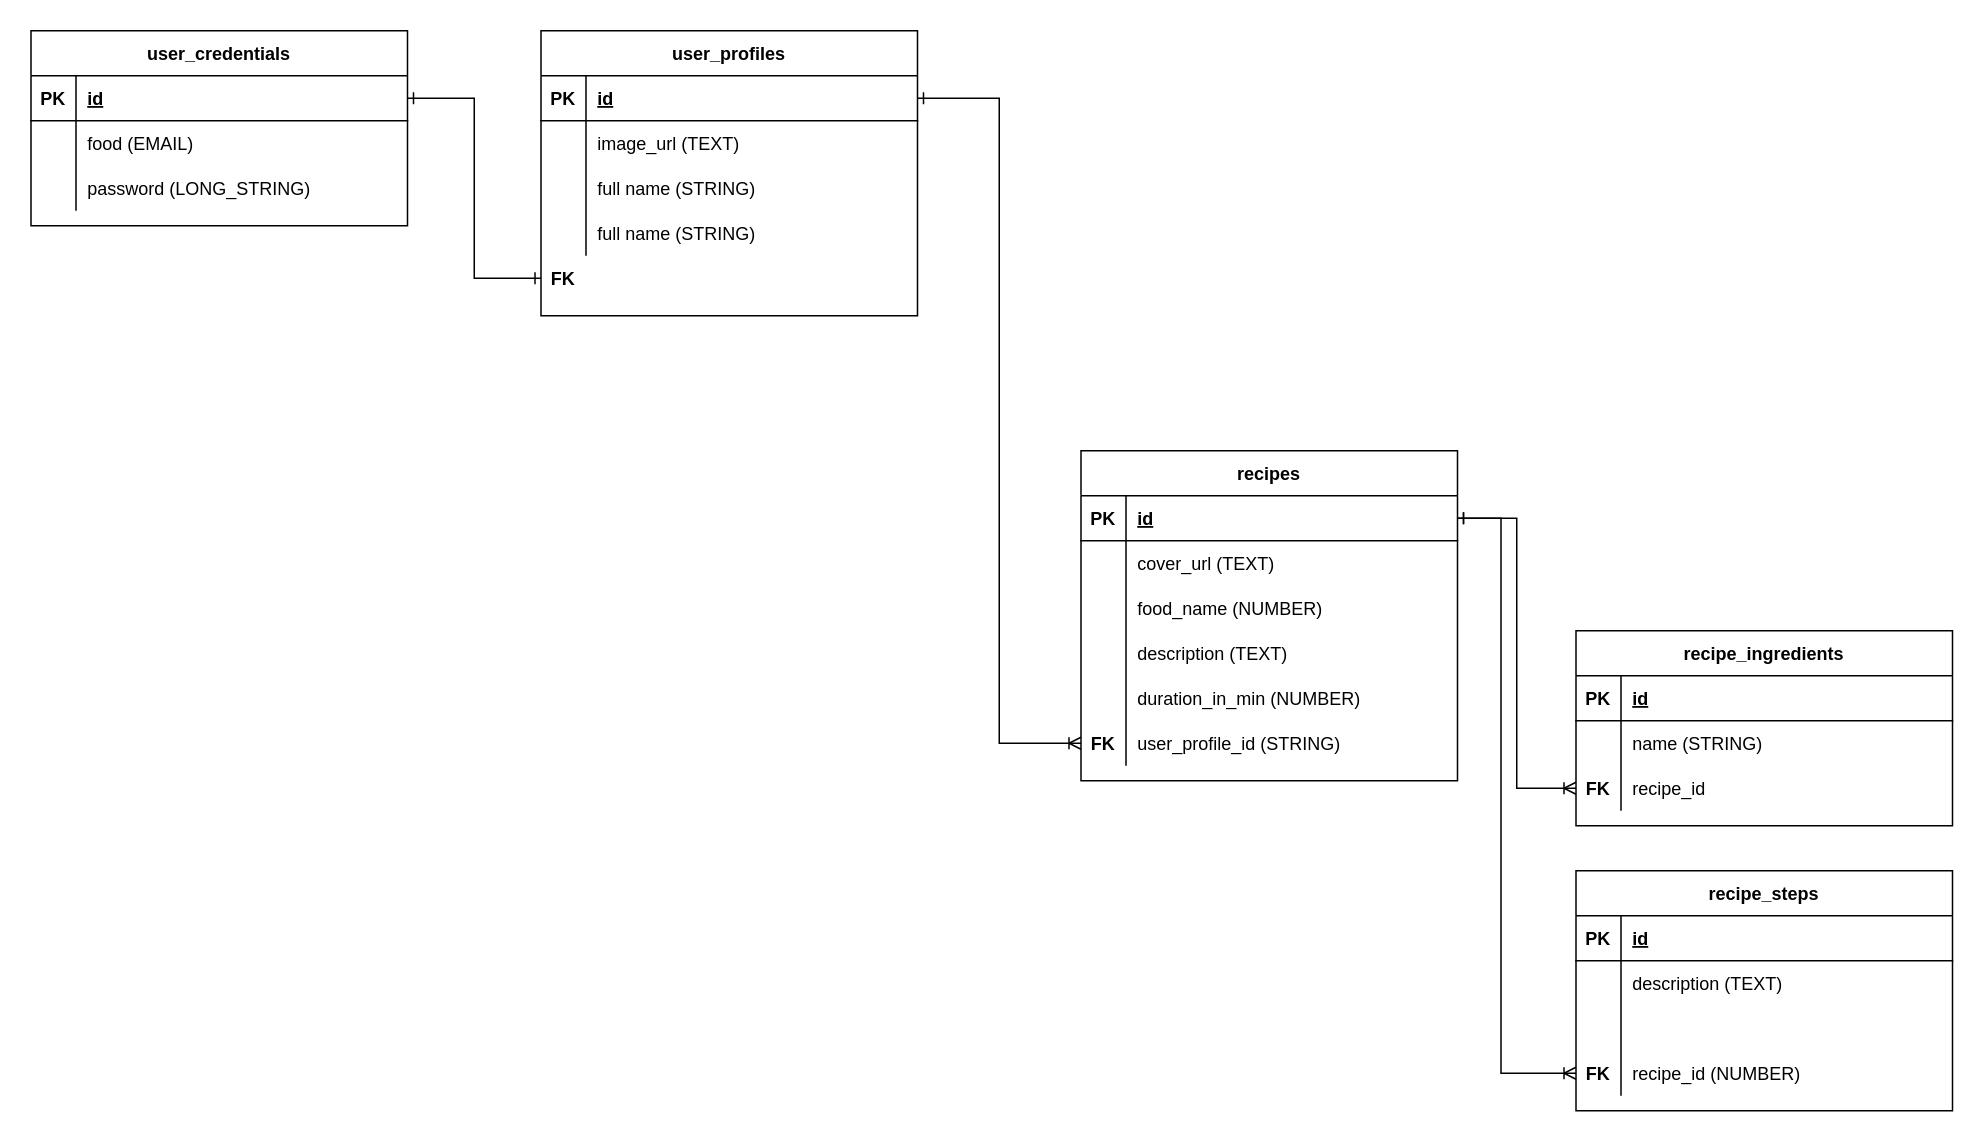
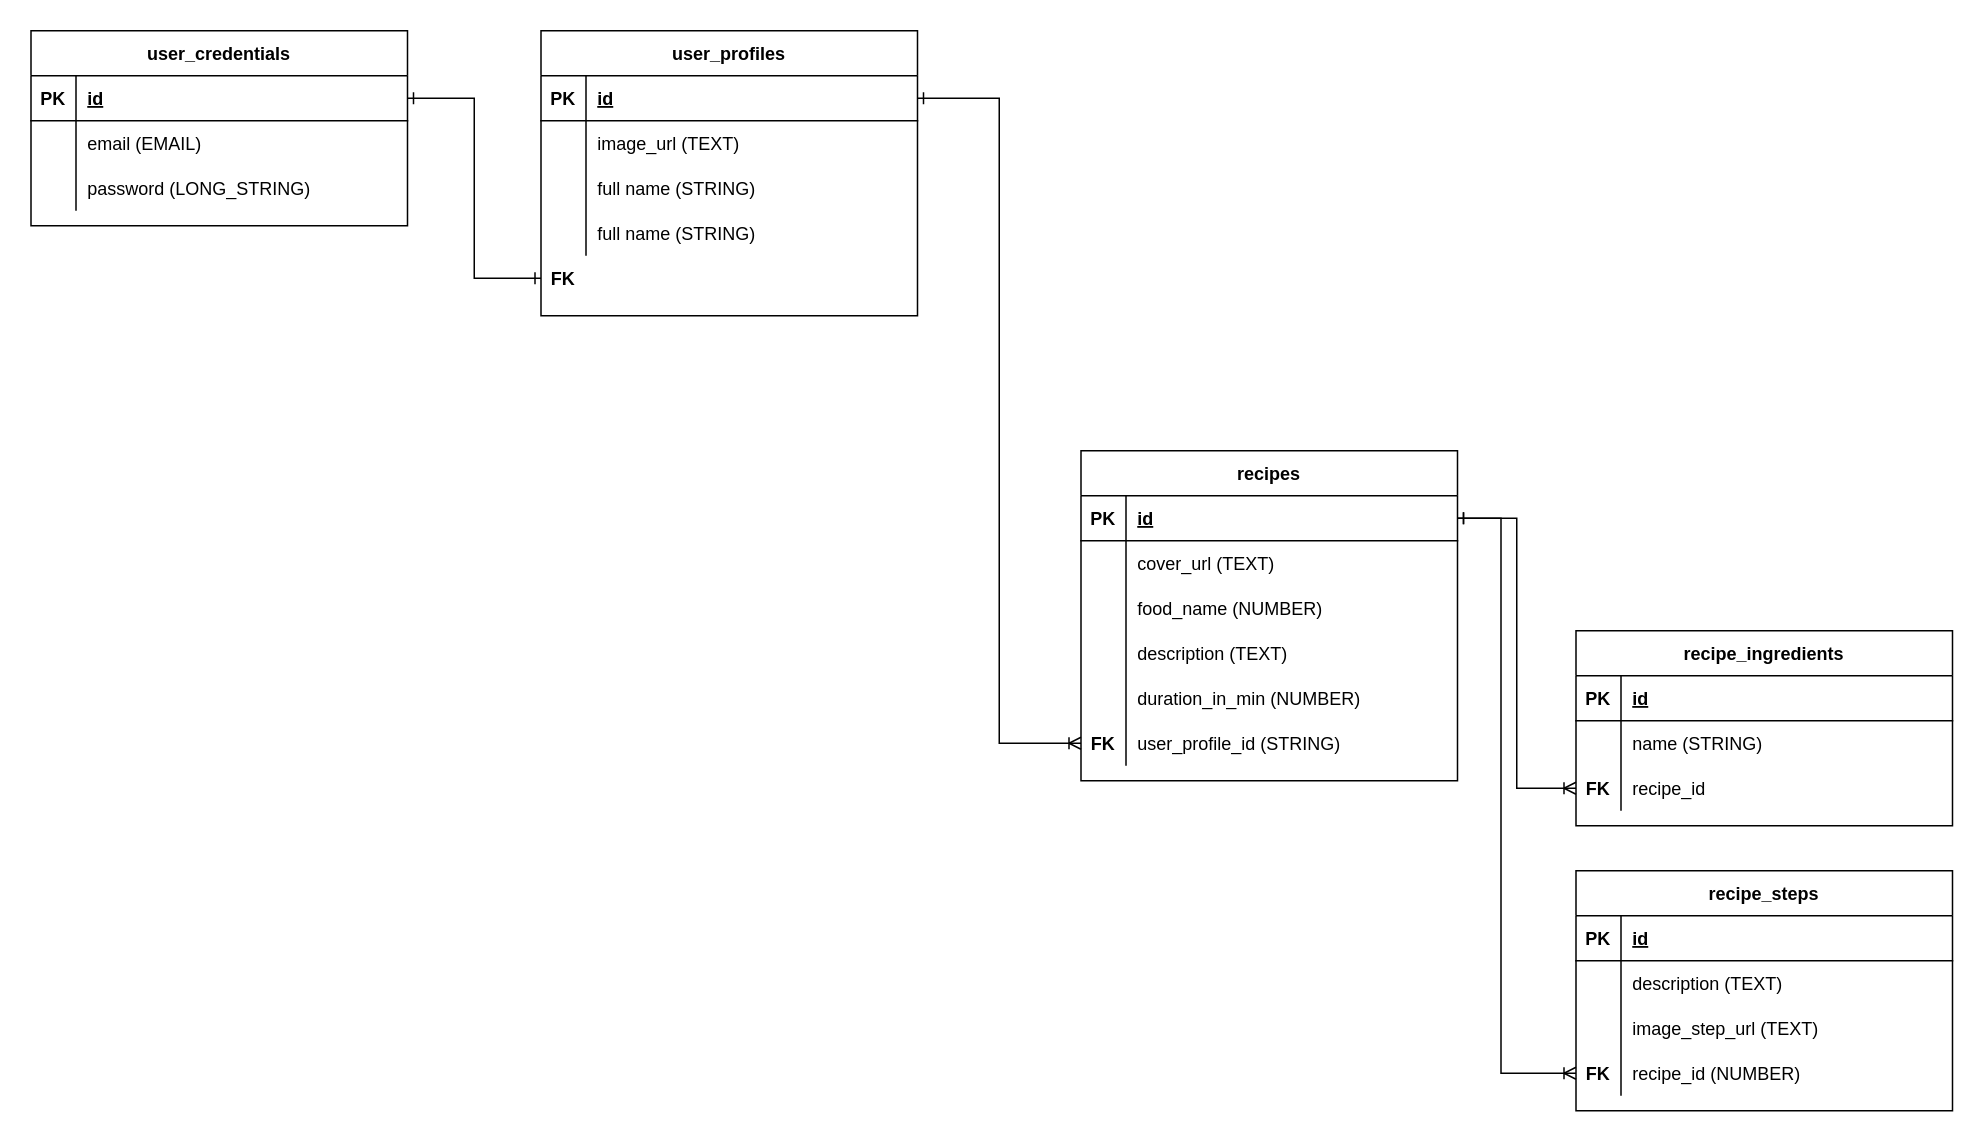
(145, 144) -> (146, 144)
none -> (1787, 1028)
